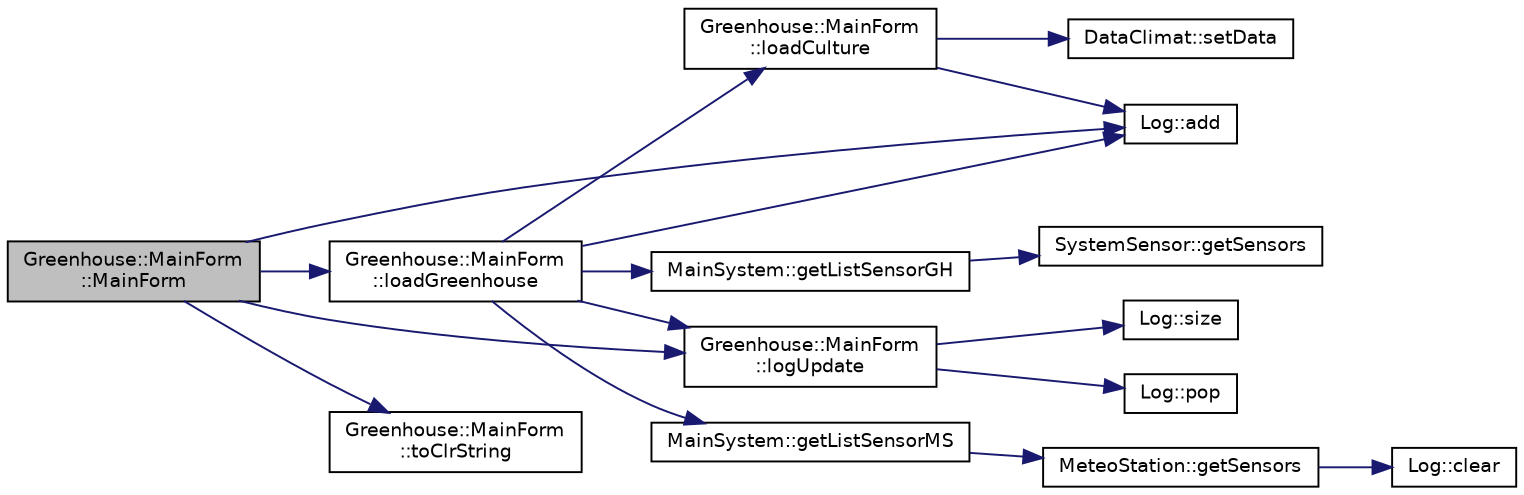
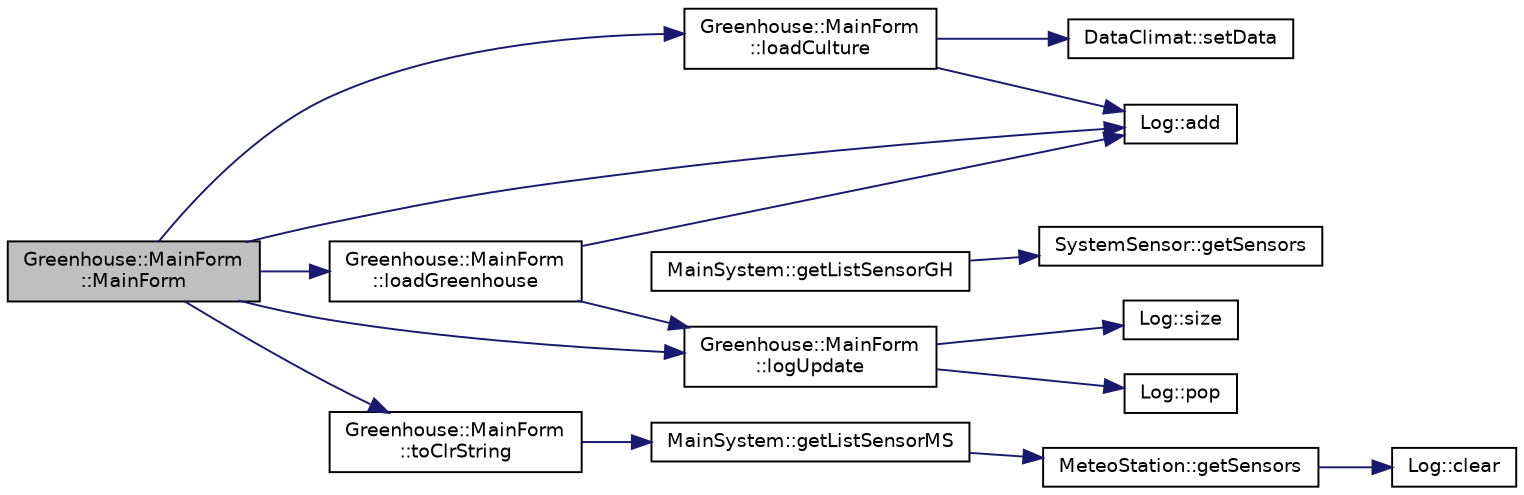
(625, 161) -> (384, 76)
(607, 271) -> none
(584, 368) -> (607, 442)
